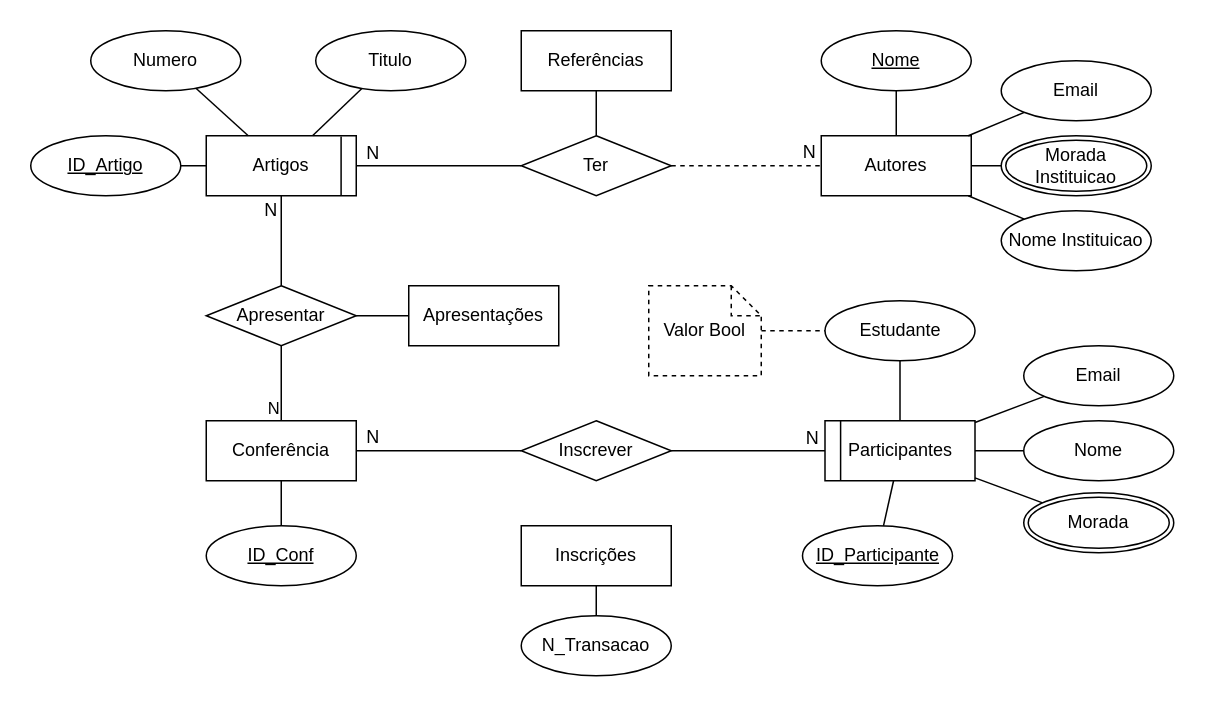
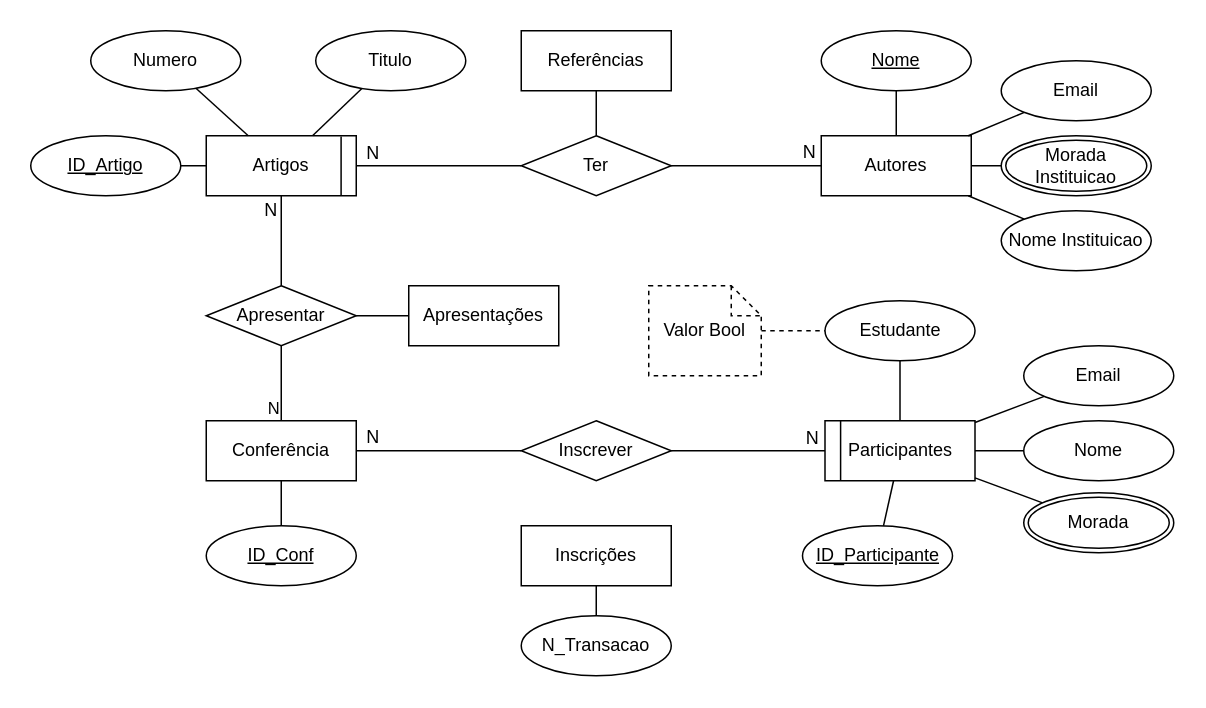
(744, 166) -> (744, 166)
